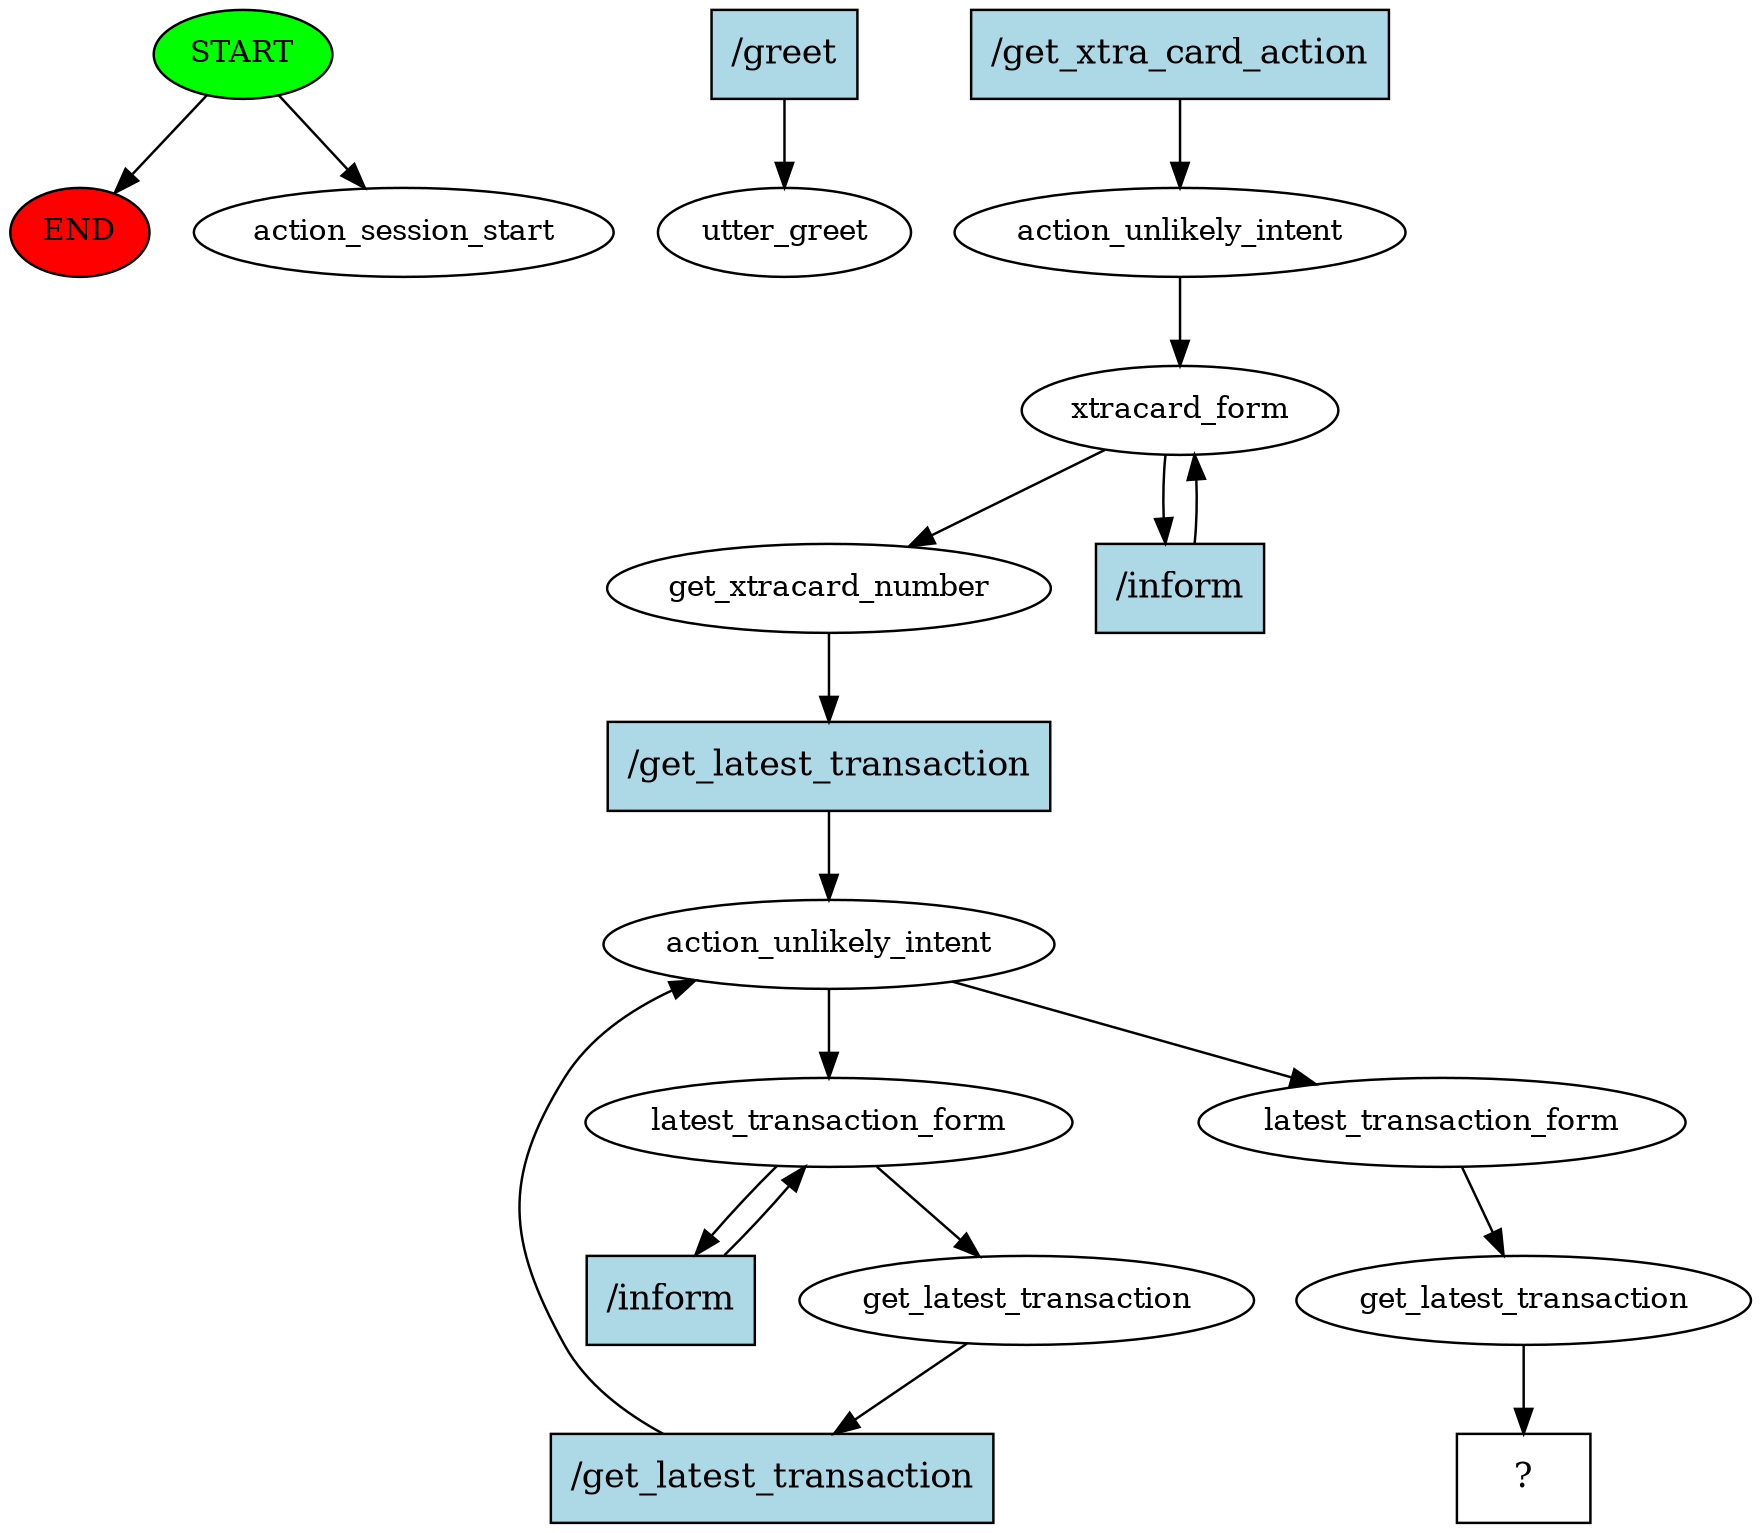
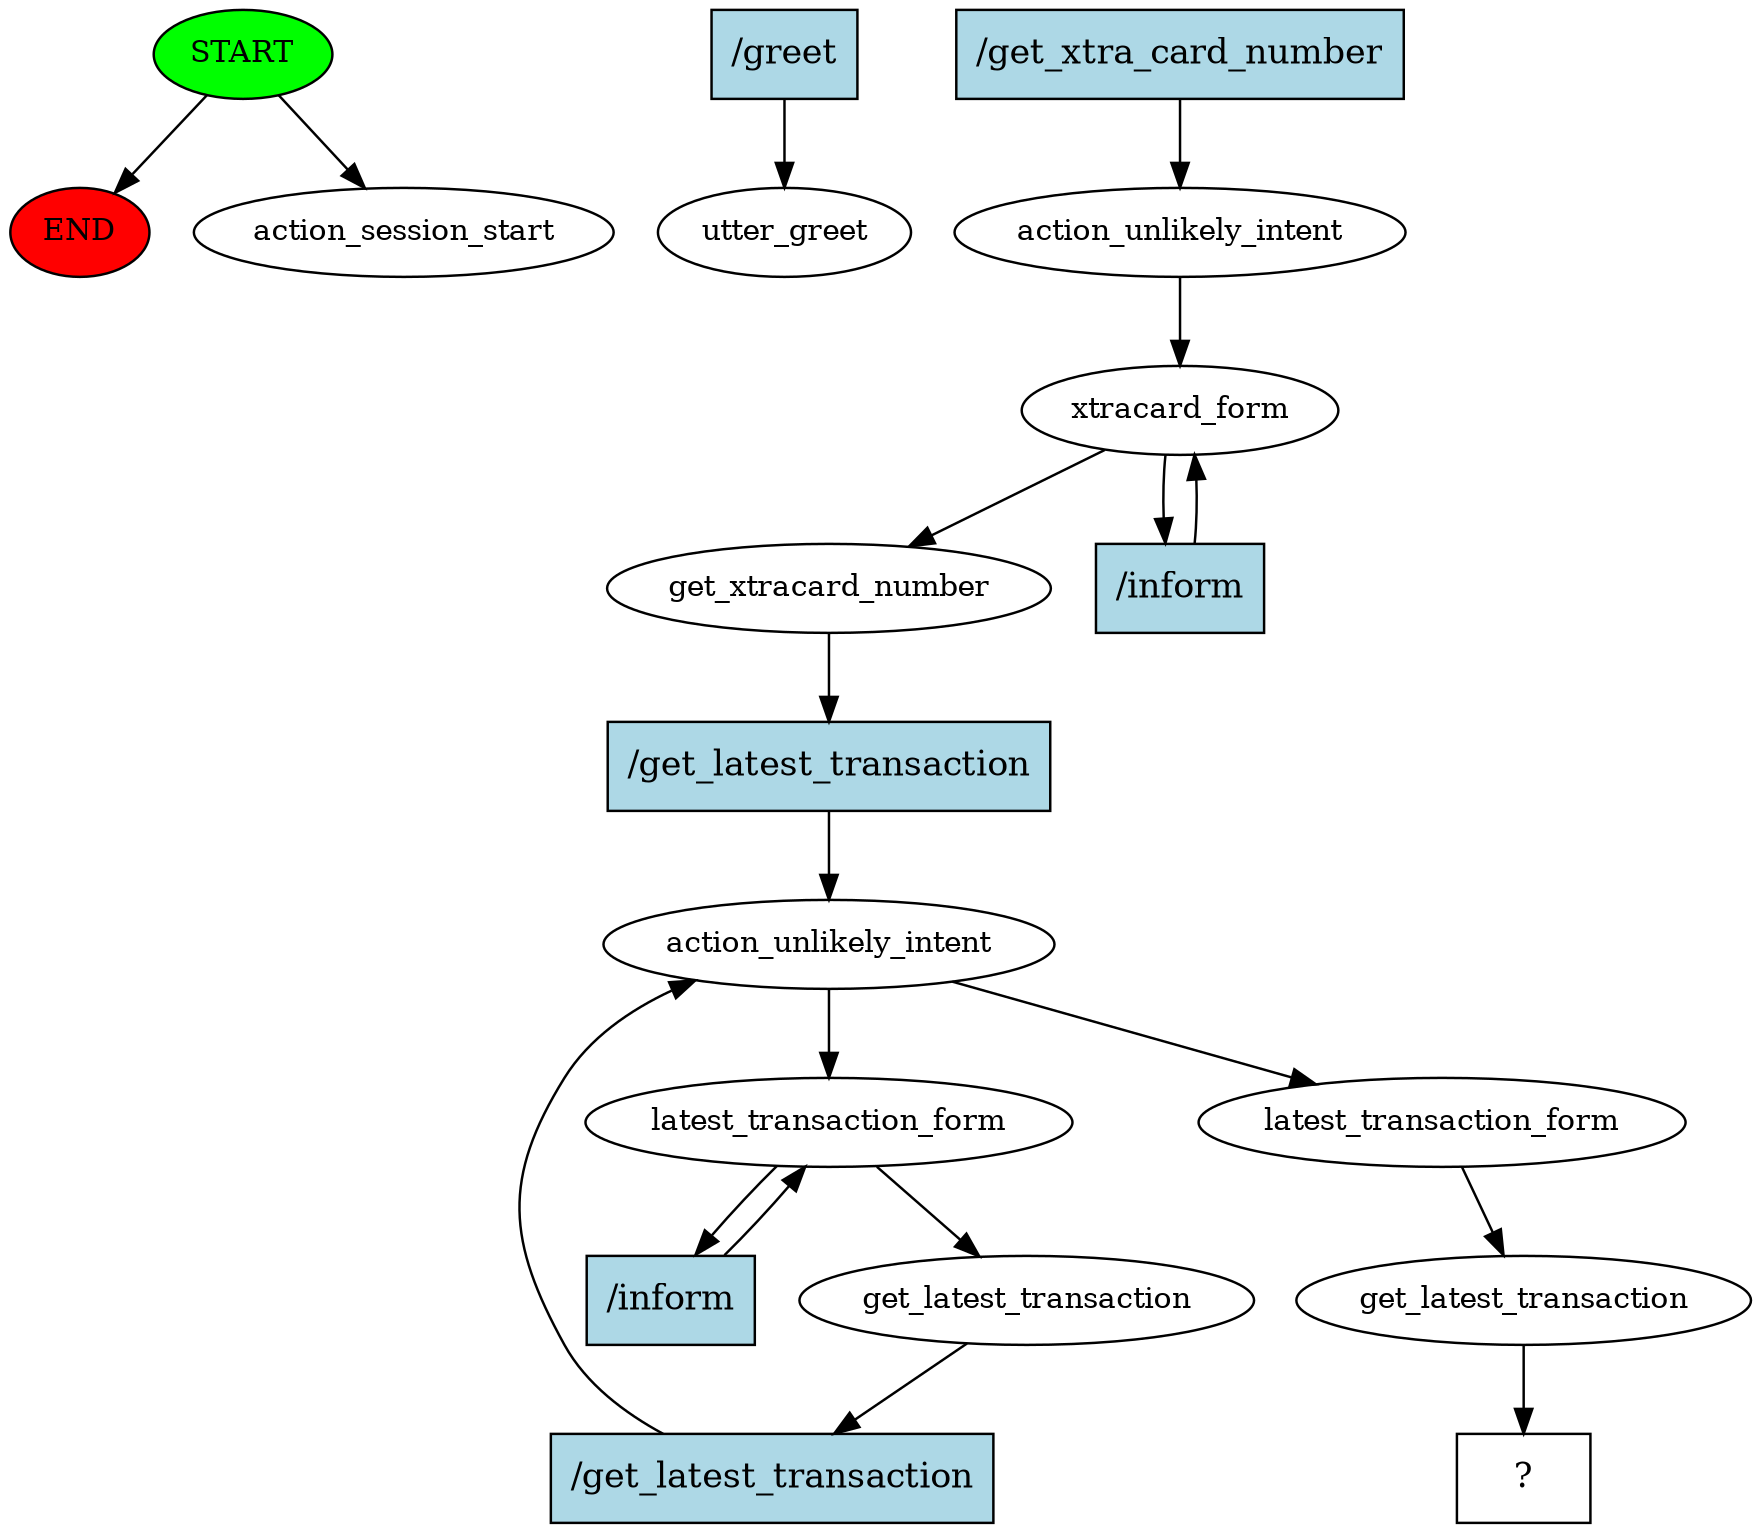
(1180, 54) -> (1180, 54)
